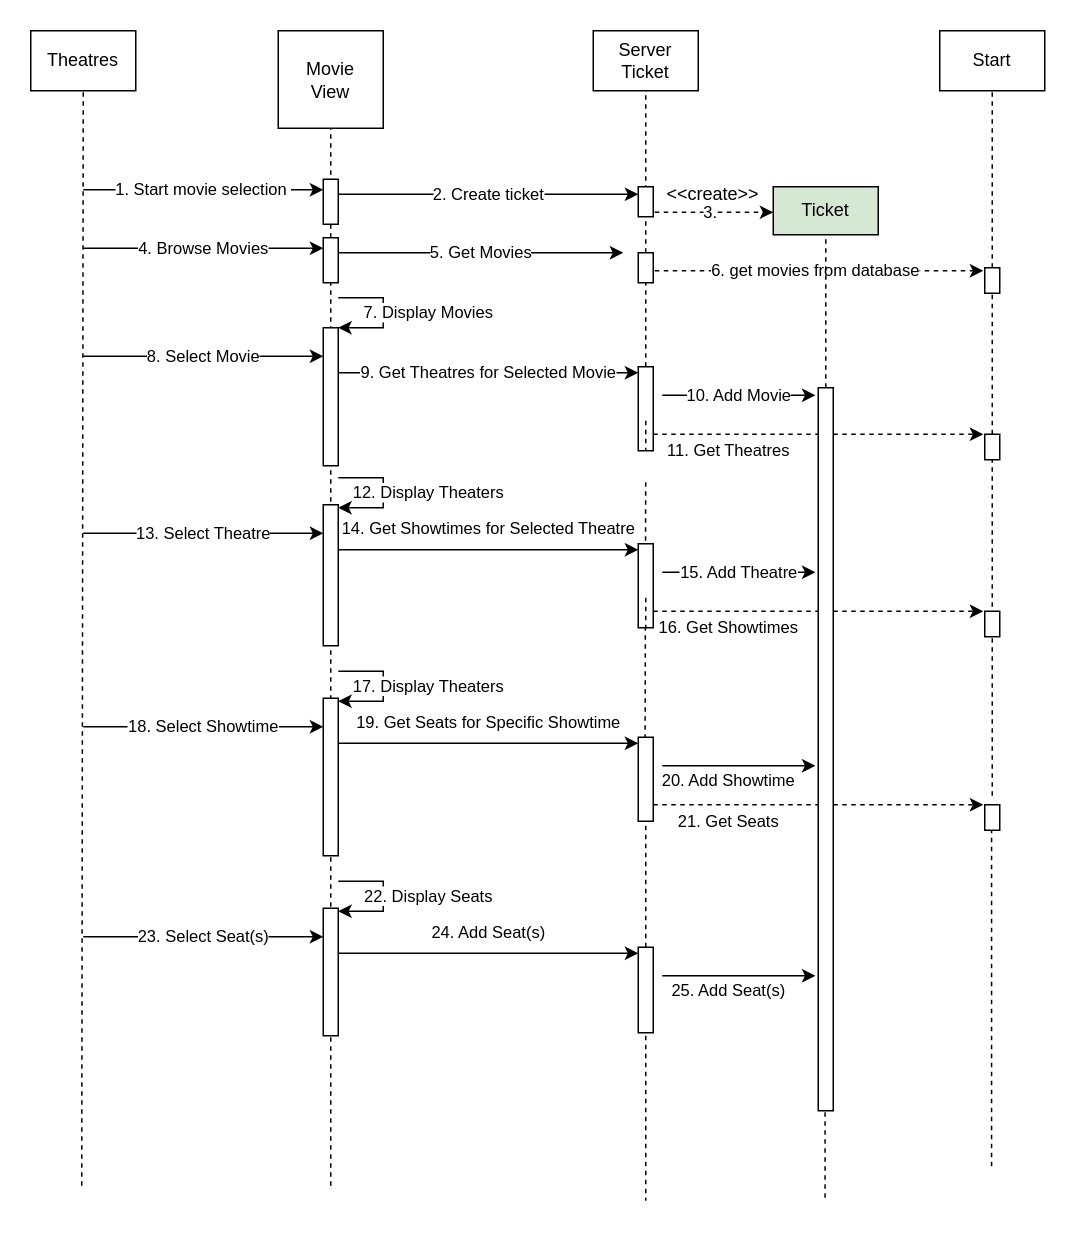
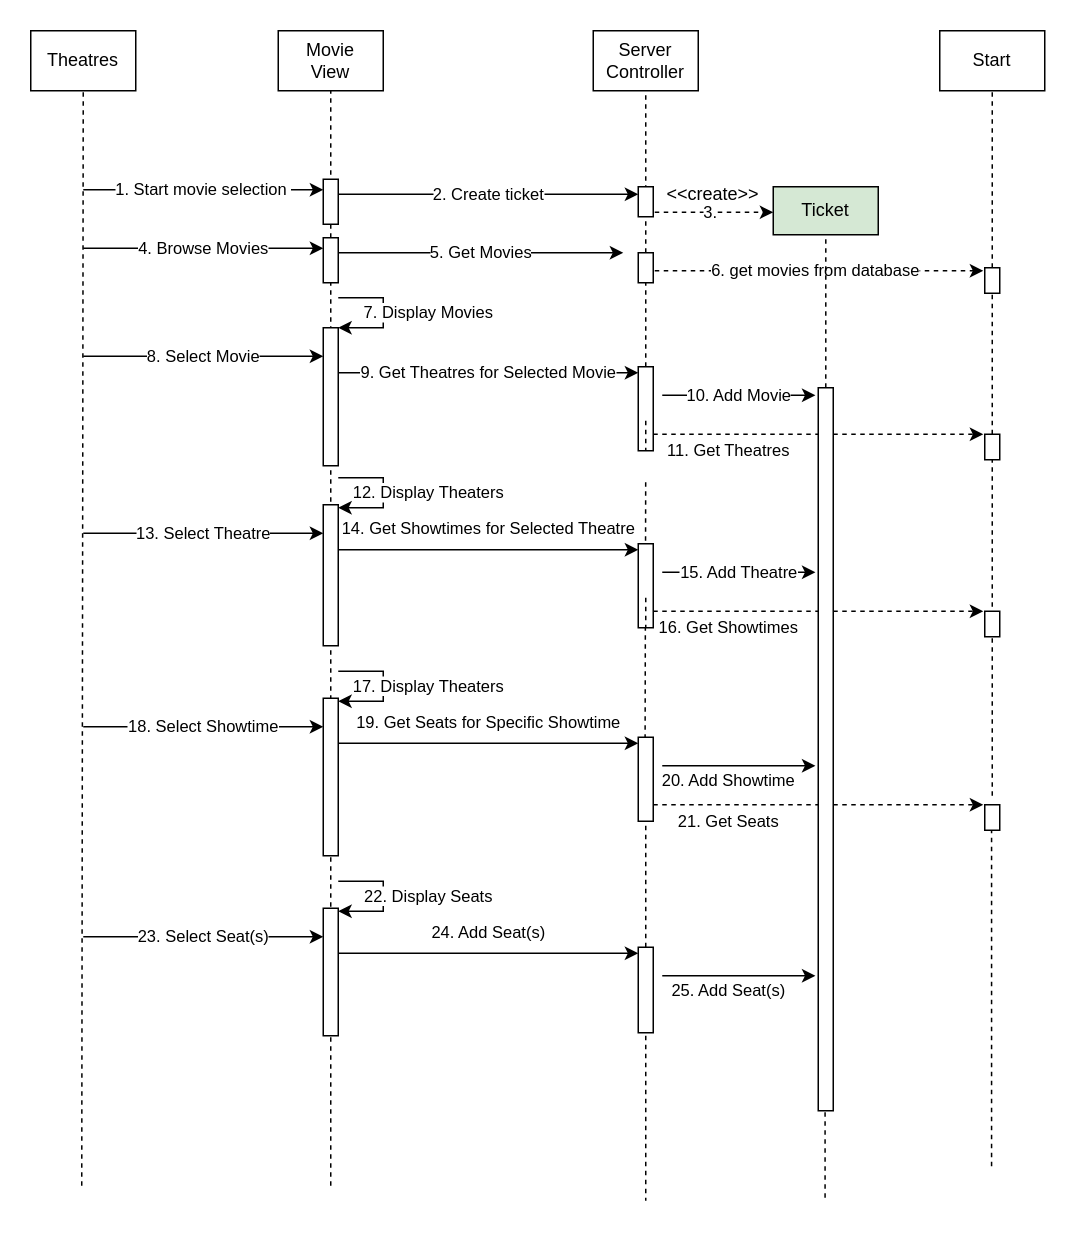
(646, 61) -> (646, 61)
(331, 80) -> (331, 61)
